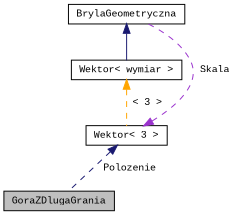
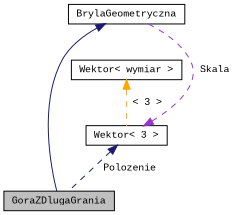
(127, 47) -> (50, 101)
